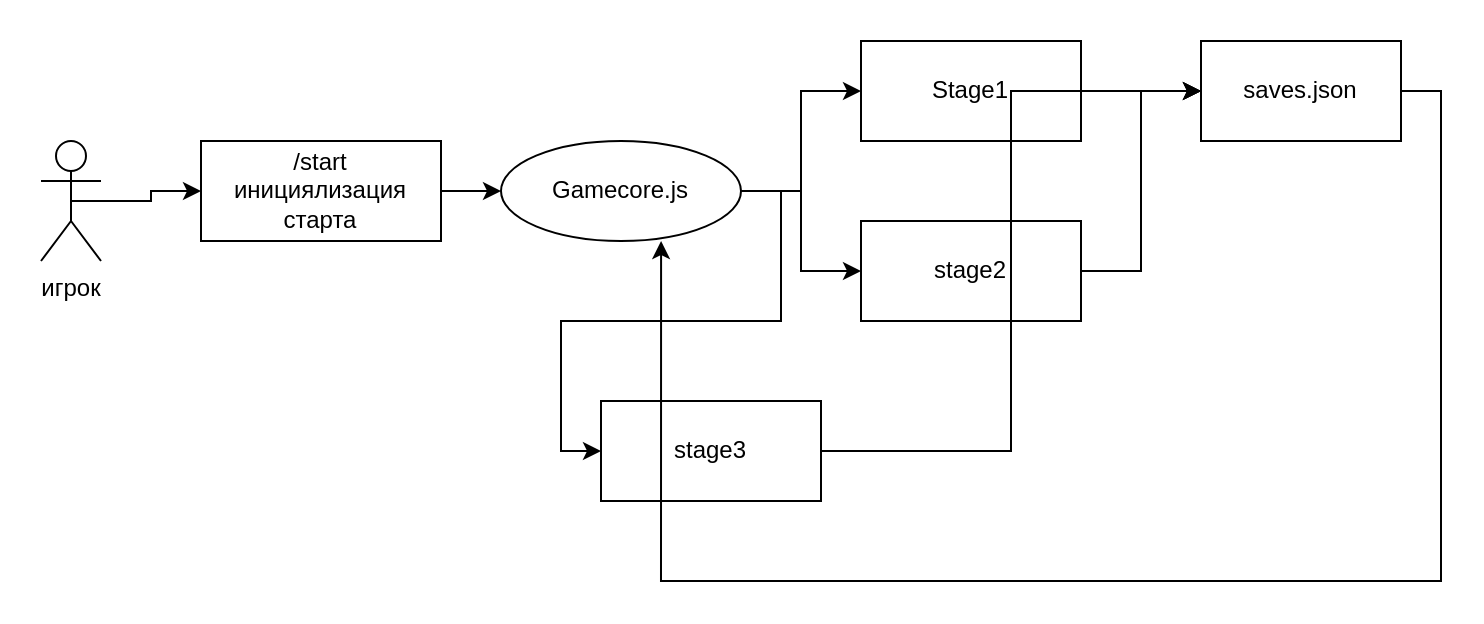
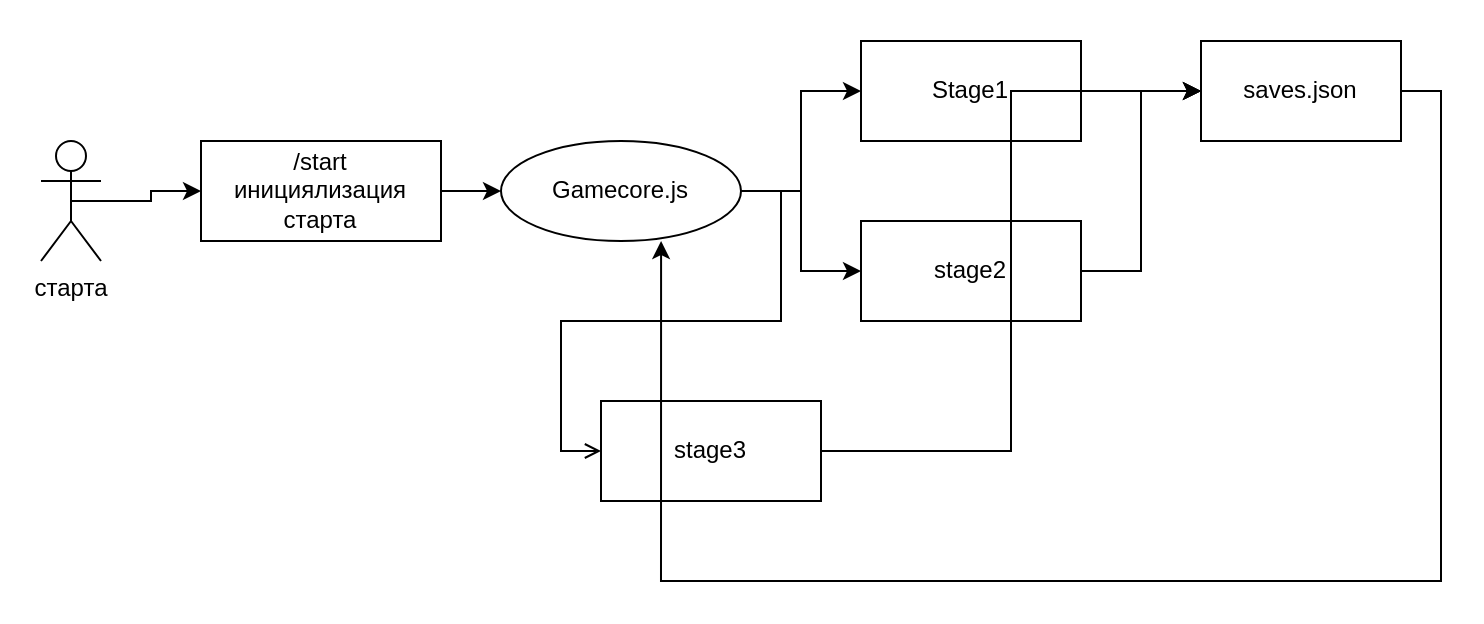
(72, 289) -> (72, 289)
(586, 451) -> (589, 451)
